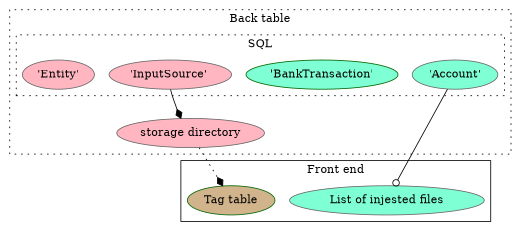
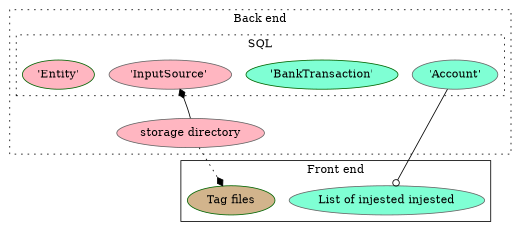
(260, 19) -> (260, 19)
(58, 75) -> (58, 75)
(174, 101) -> (187, 108)
(231, 200) -> (231, 200)
(387, 200) -> (387, 200)
